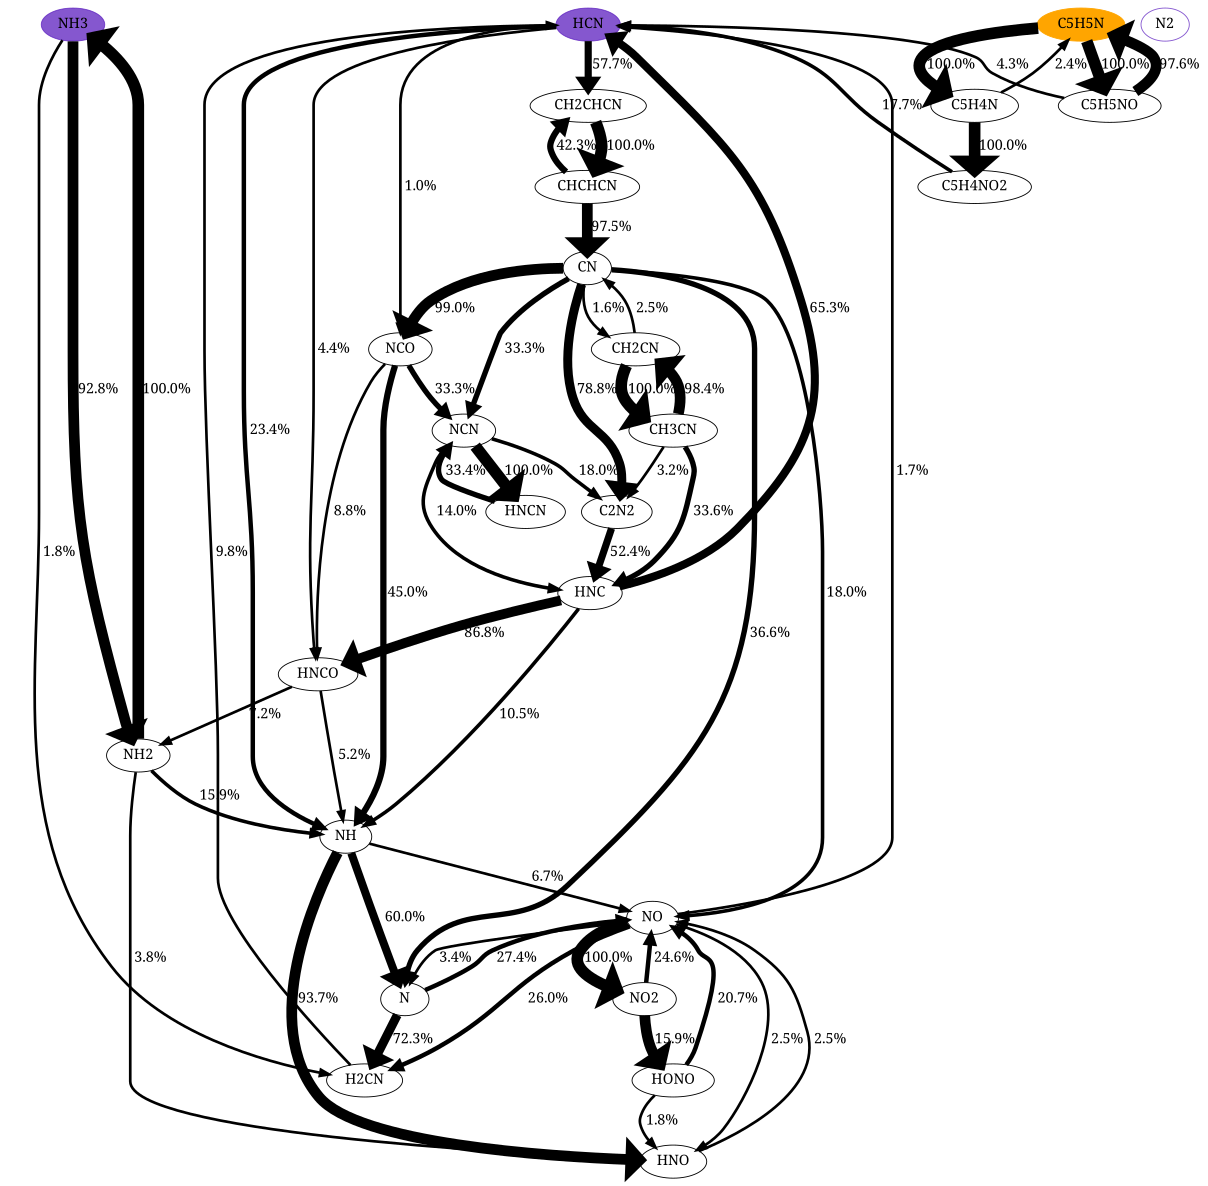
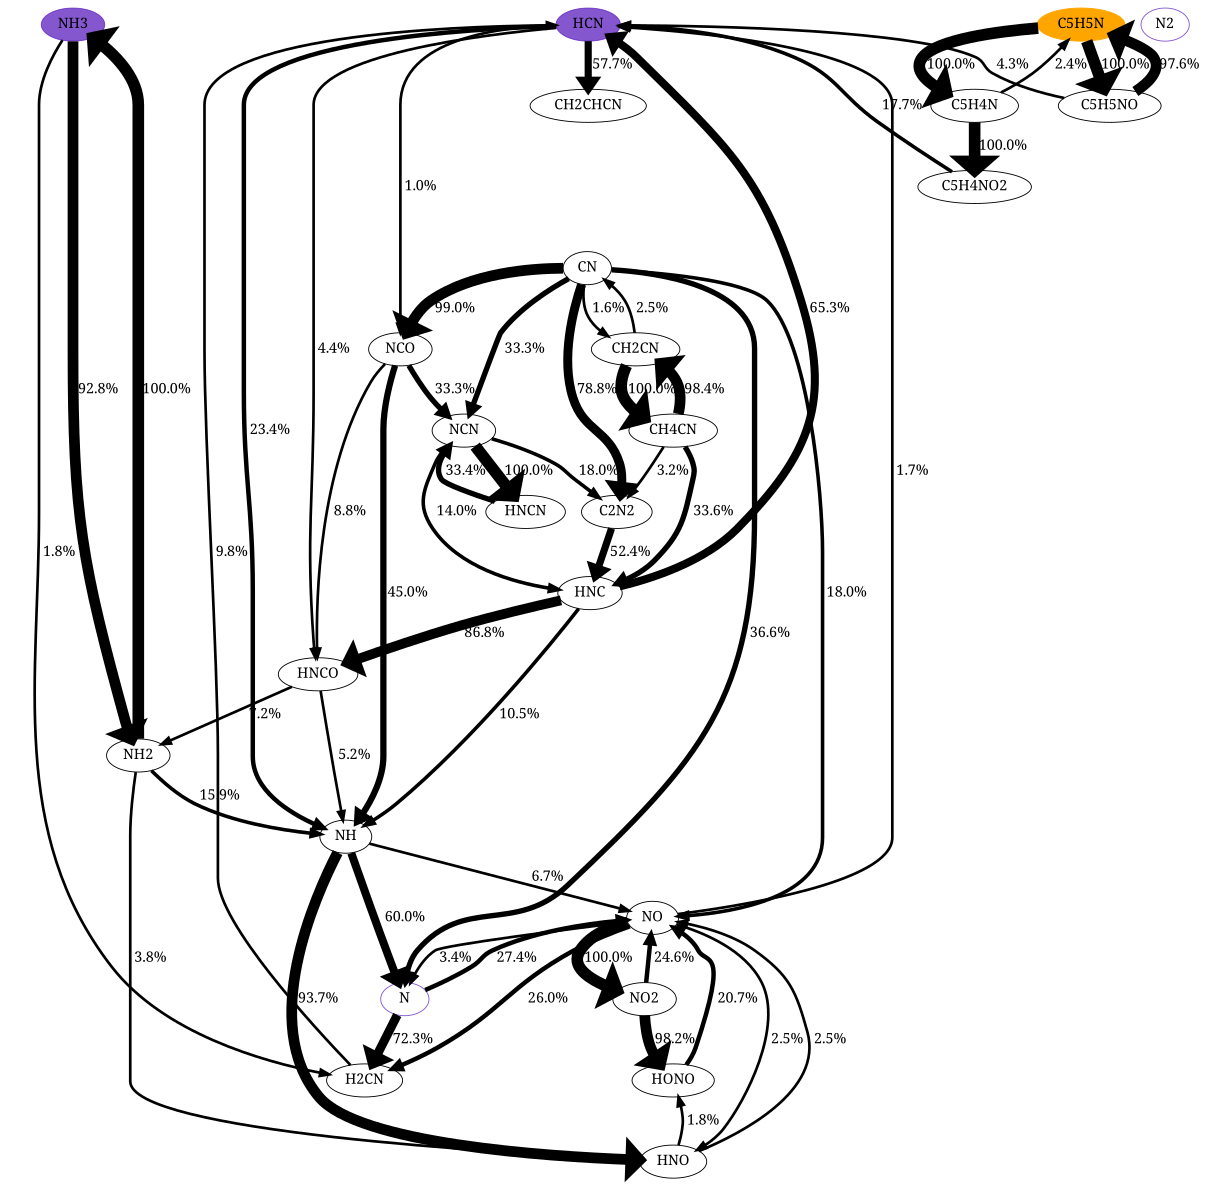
(587, 187) -> none
(673, 431) -> (673, 431)
(405, 999) -> (405, 999)
(673, 1040) -> (673, 1040)
(640, 1117) -> (683, 1126)
